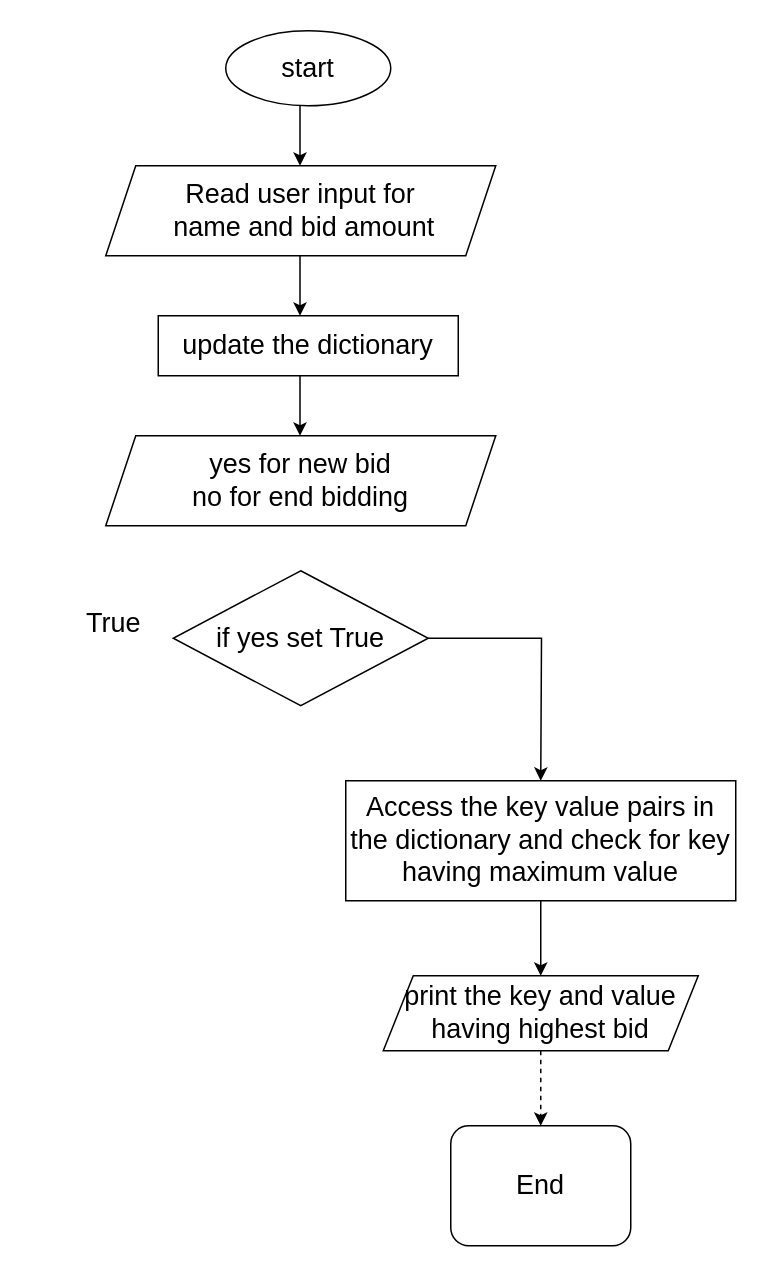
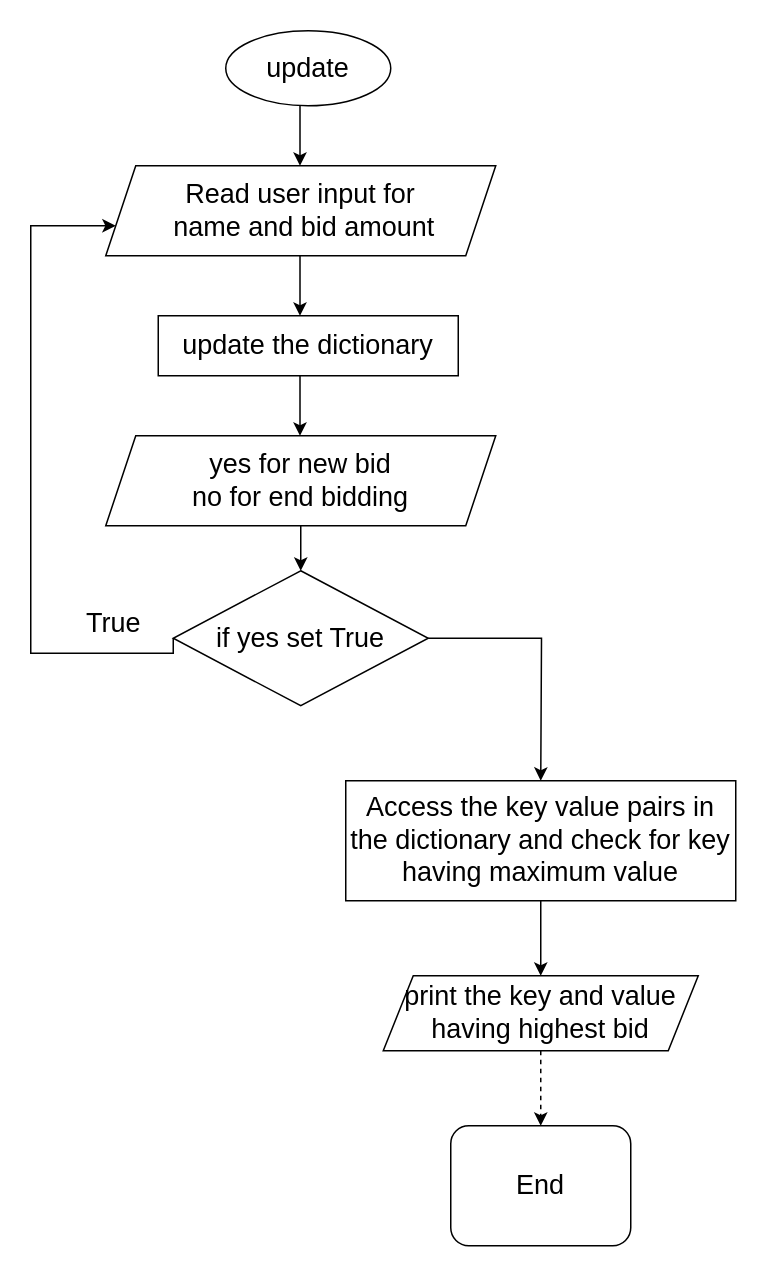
(308, 68) -> (308, 68)
none -> (31, 481)
none -> (301, 554)
